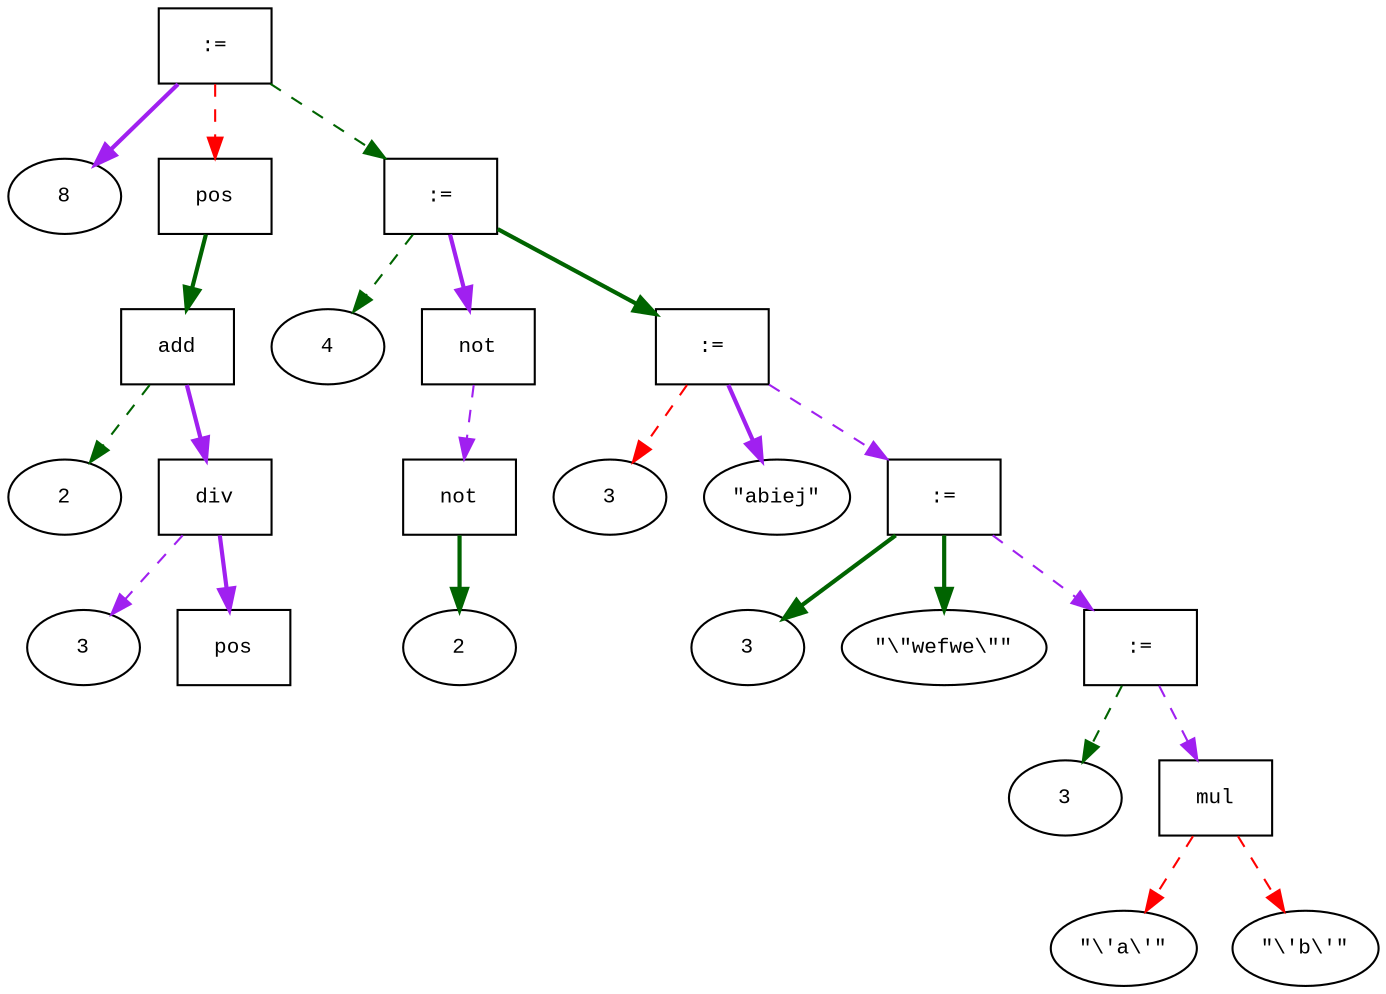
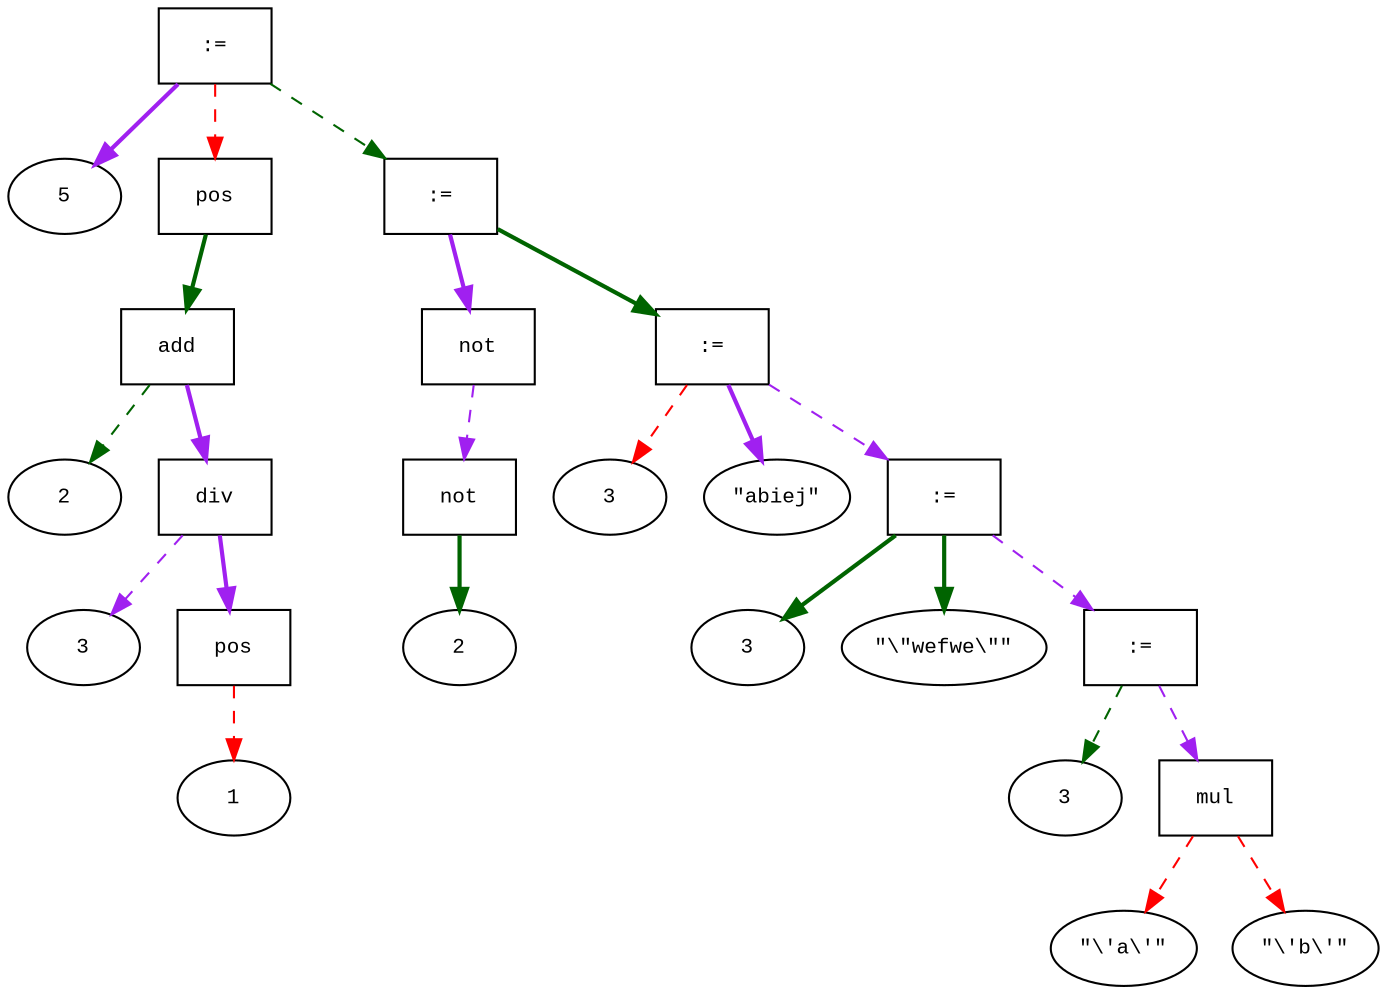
(65, 196) -> (65, 196)
(328, 347) -> none
none -> (234, 798)
